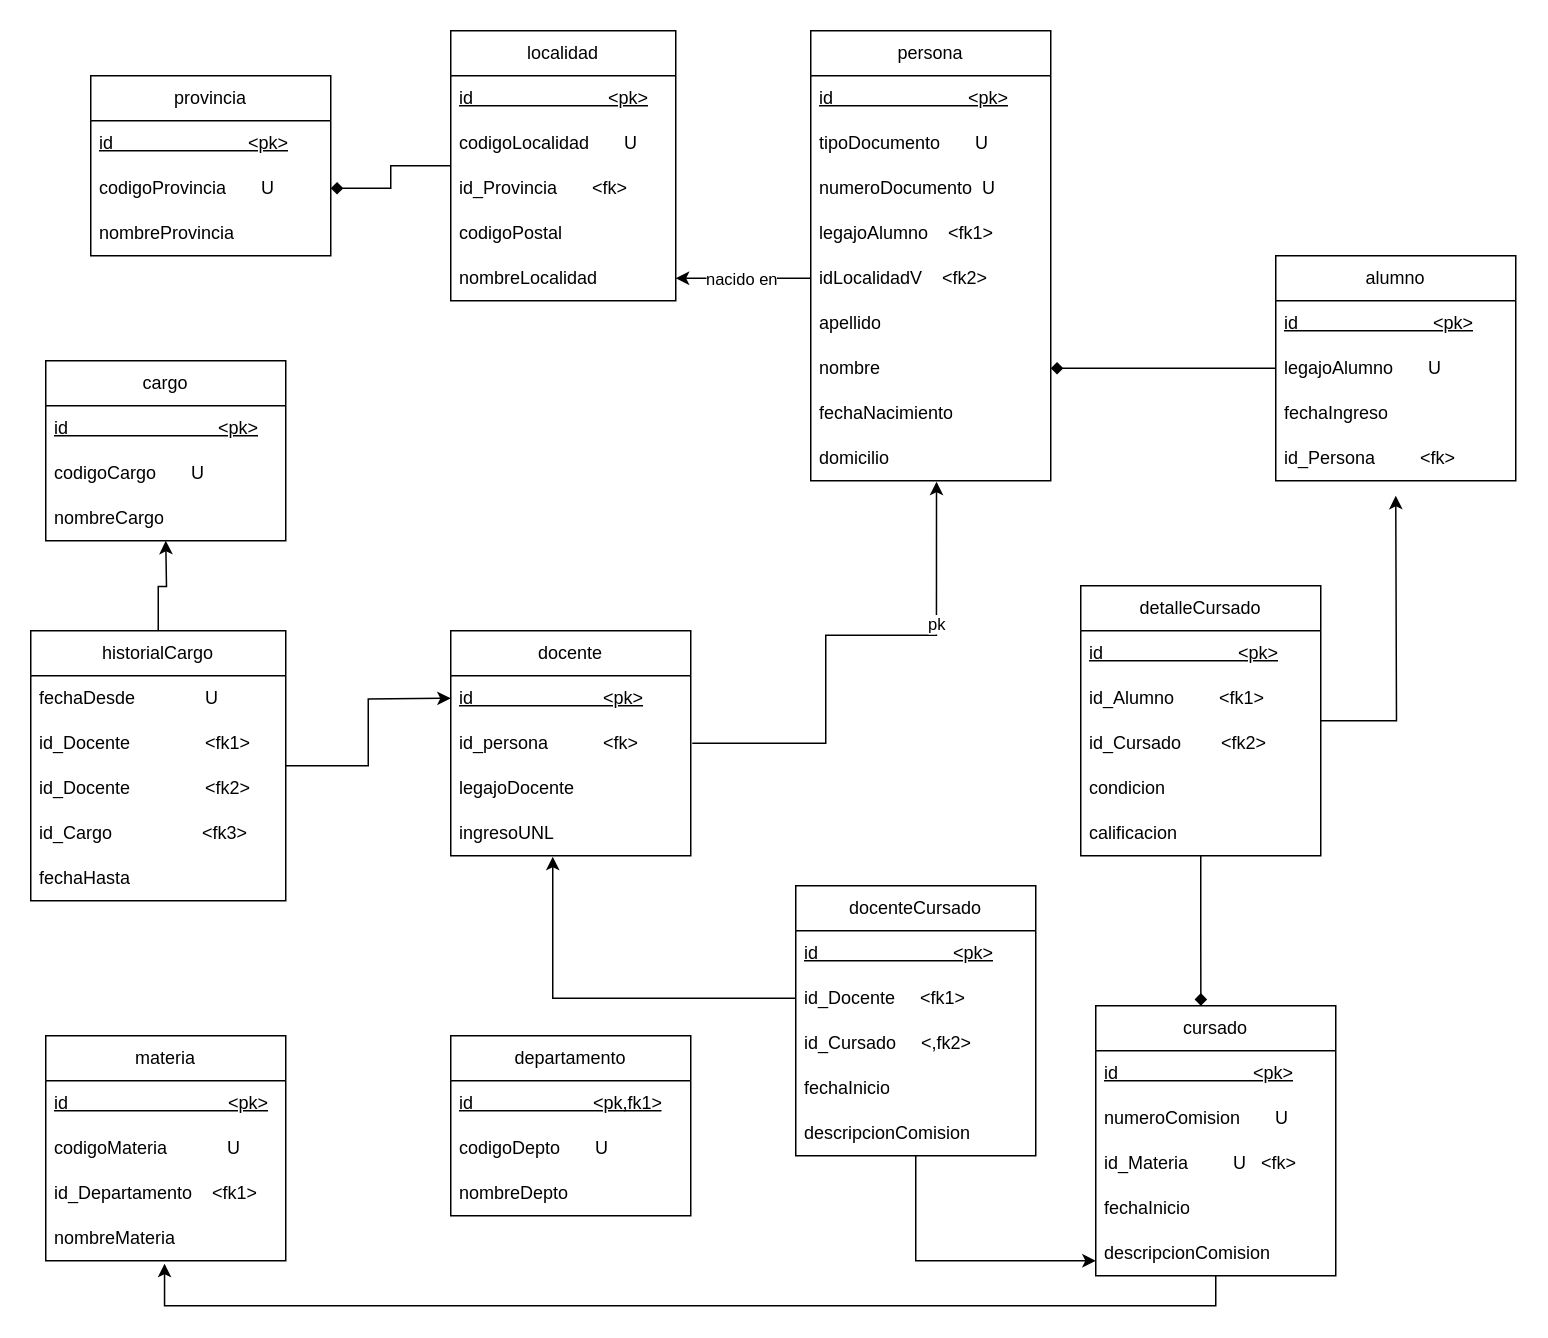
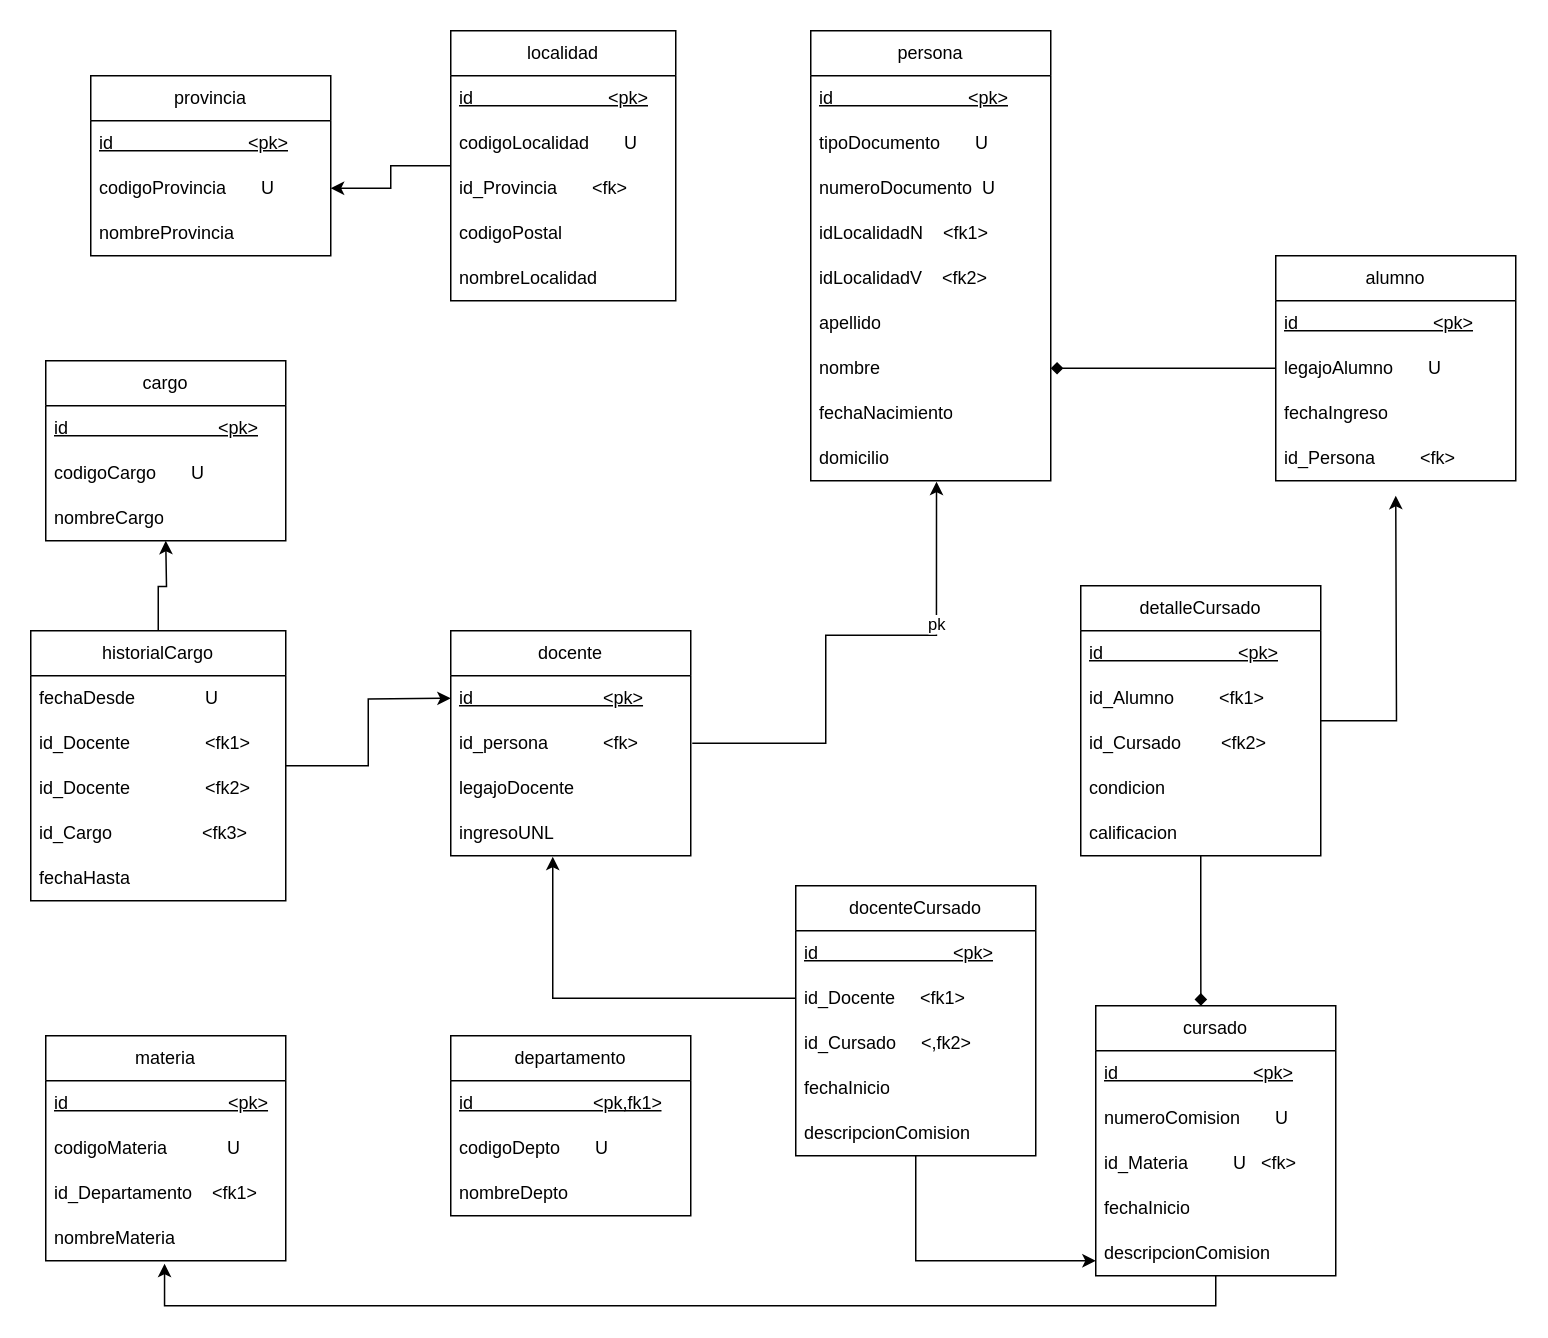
(343, 188) -> (342, 188)
(919, 233) -> (916, 233)
(747, 278) -> none
